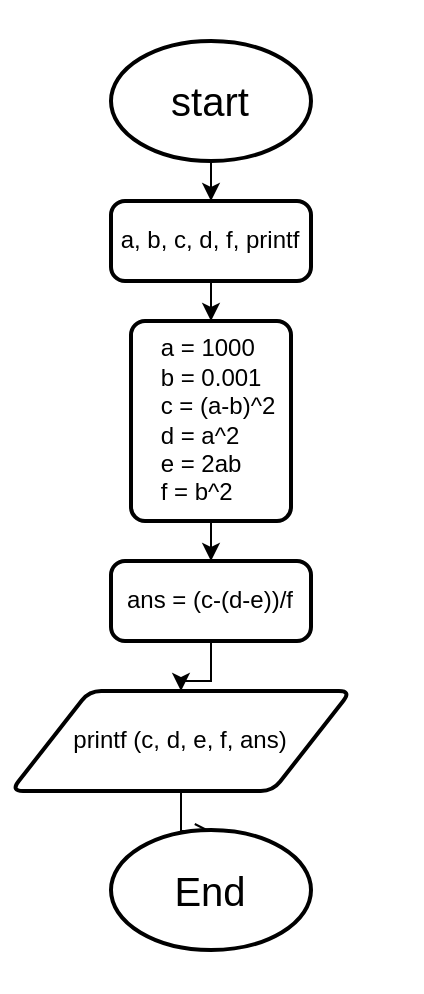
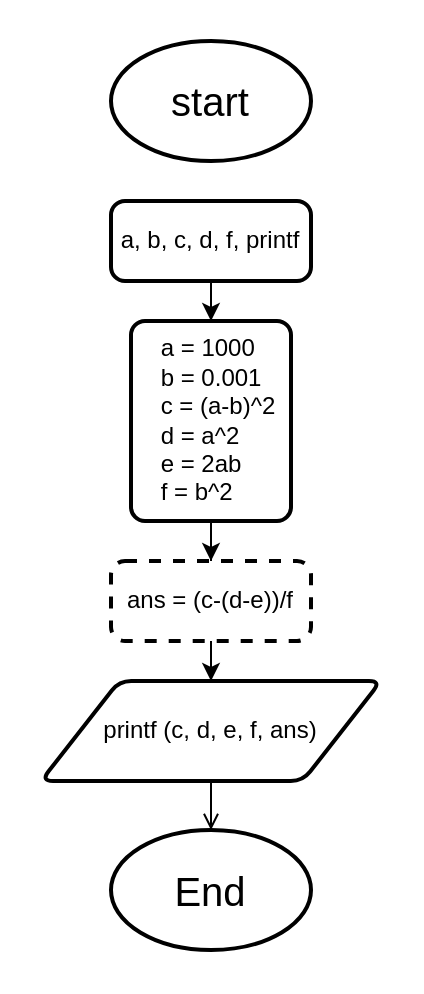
(211, 188) -> none
(211, 601) -> (211, 601)
(181, 741) -> (211, 731)
